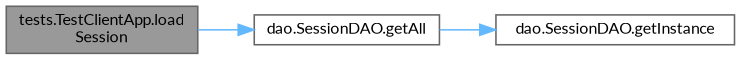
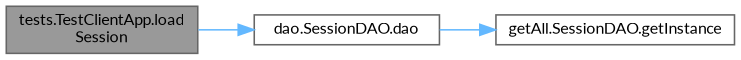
(347, 30) -> (347, 30)
(615, 30) -> (615, 30)
